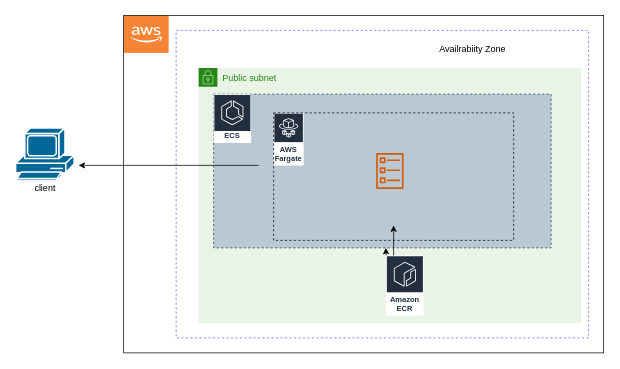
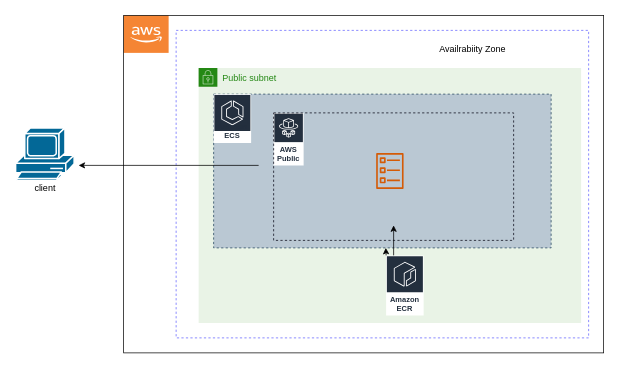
(288, 153) -> (288, 153)
